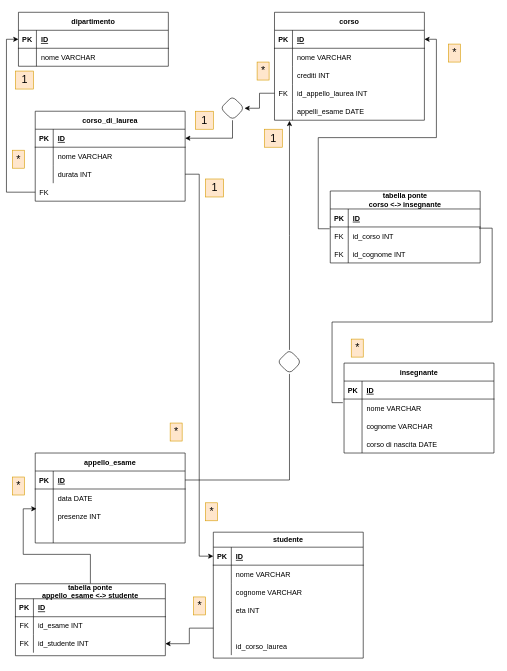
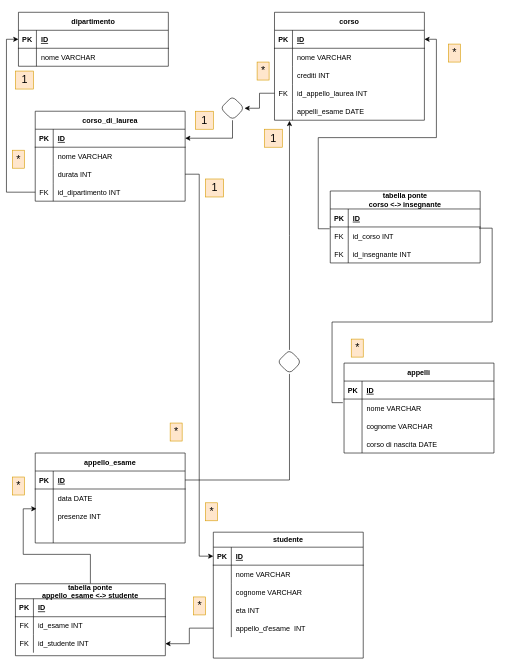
none -> (119, 192)
(379, 254) -> (384, 254)
(419, 373) -> (419, 373)
none -> (297, 629)
(297, 647) -> none
